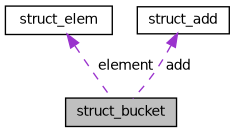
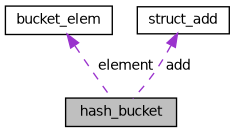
(59, 20) -> (59, 20)
(121, 112) -> (121, 112)
